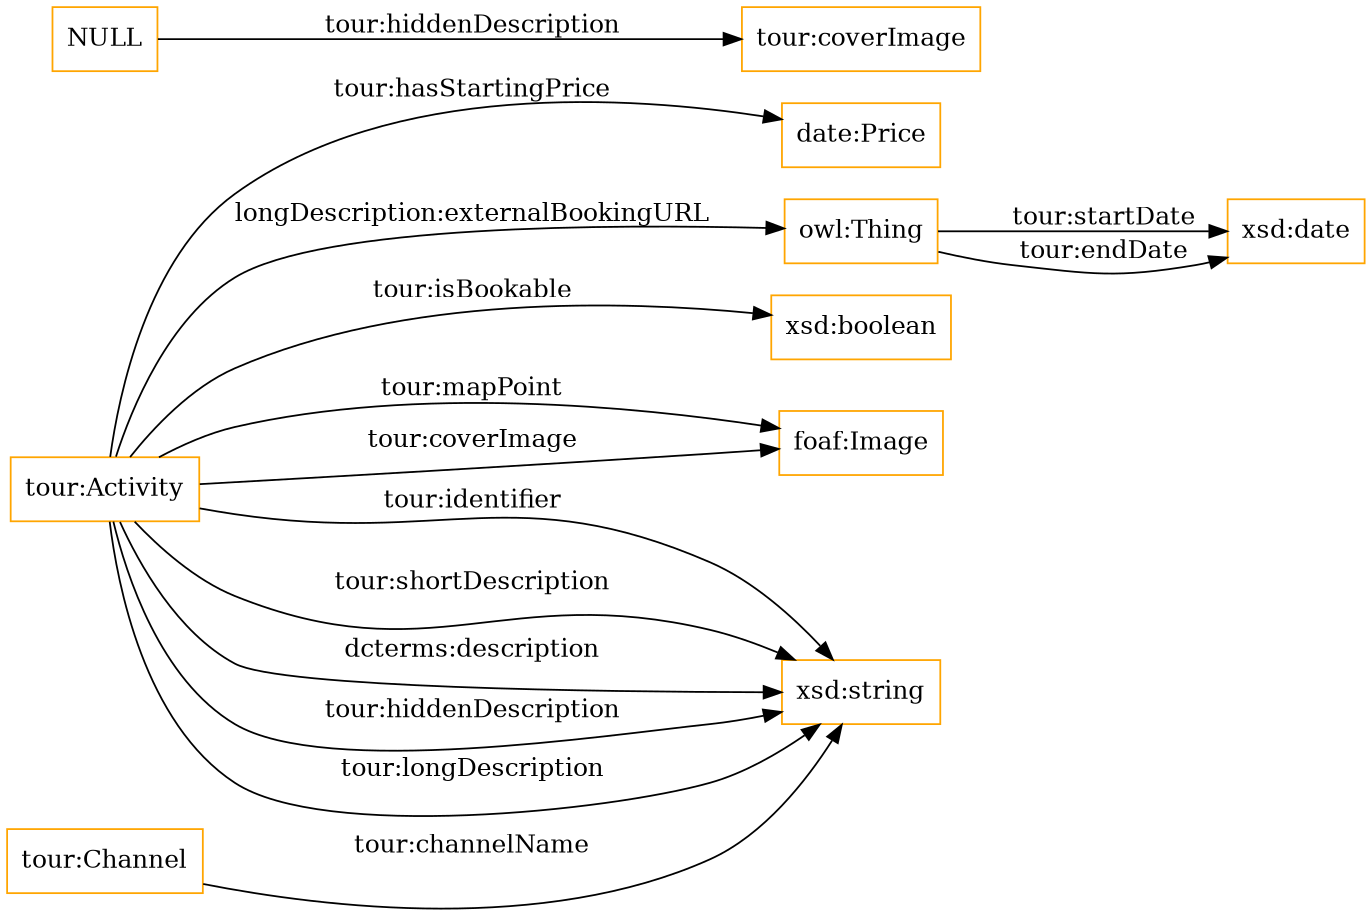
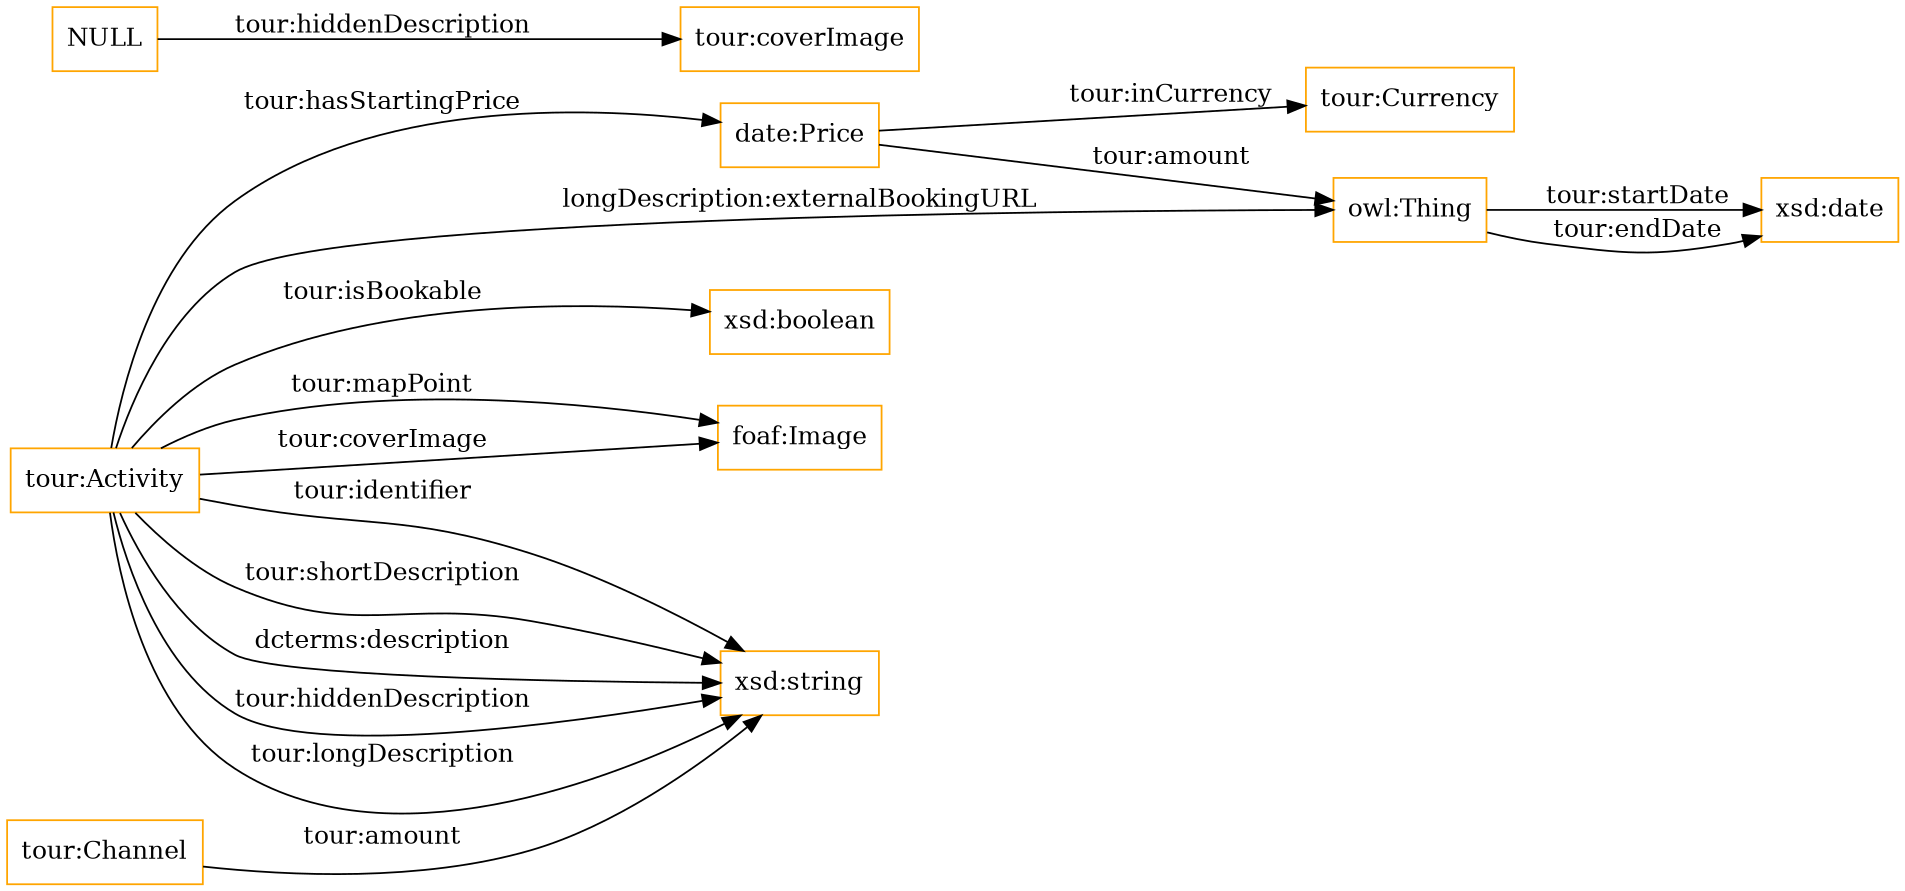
none -> (1410, 100)
none -> (1097, 172)
(472, 846) -> (383, 837)
